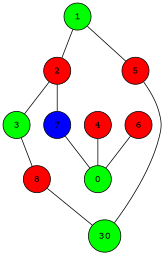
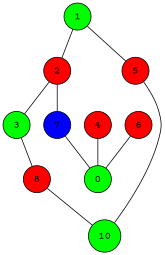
(105, 236) -> (105, 236)
